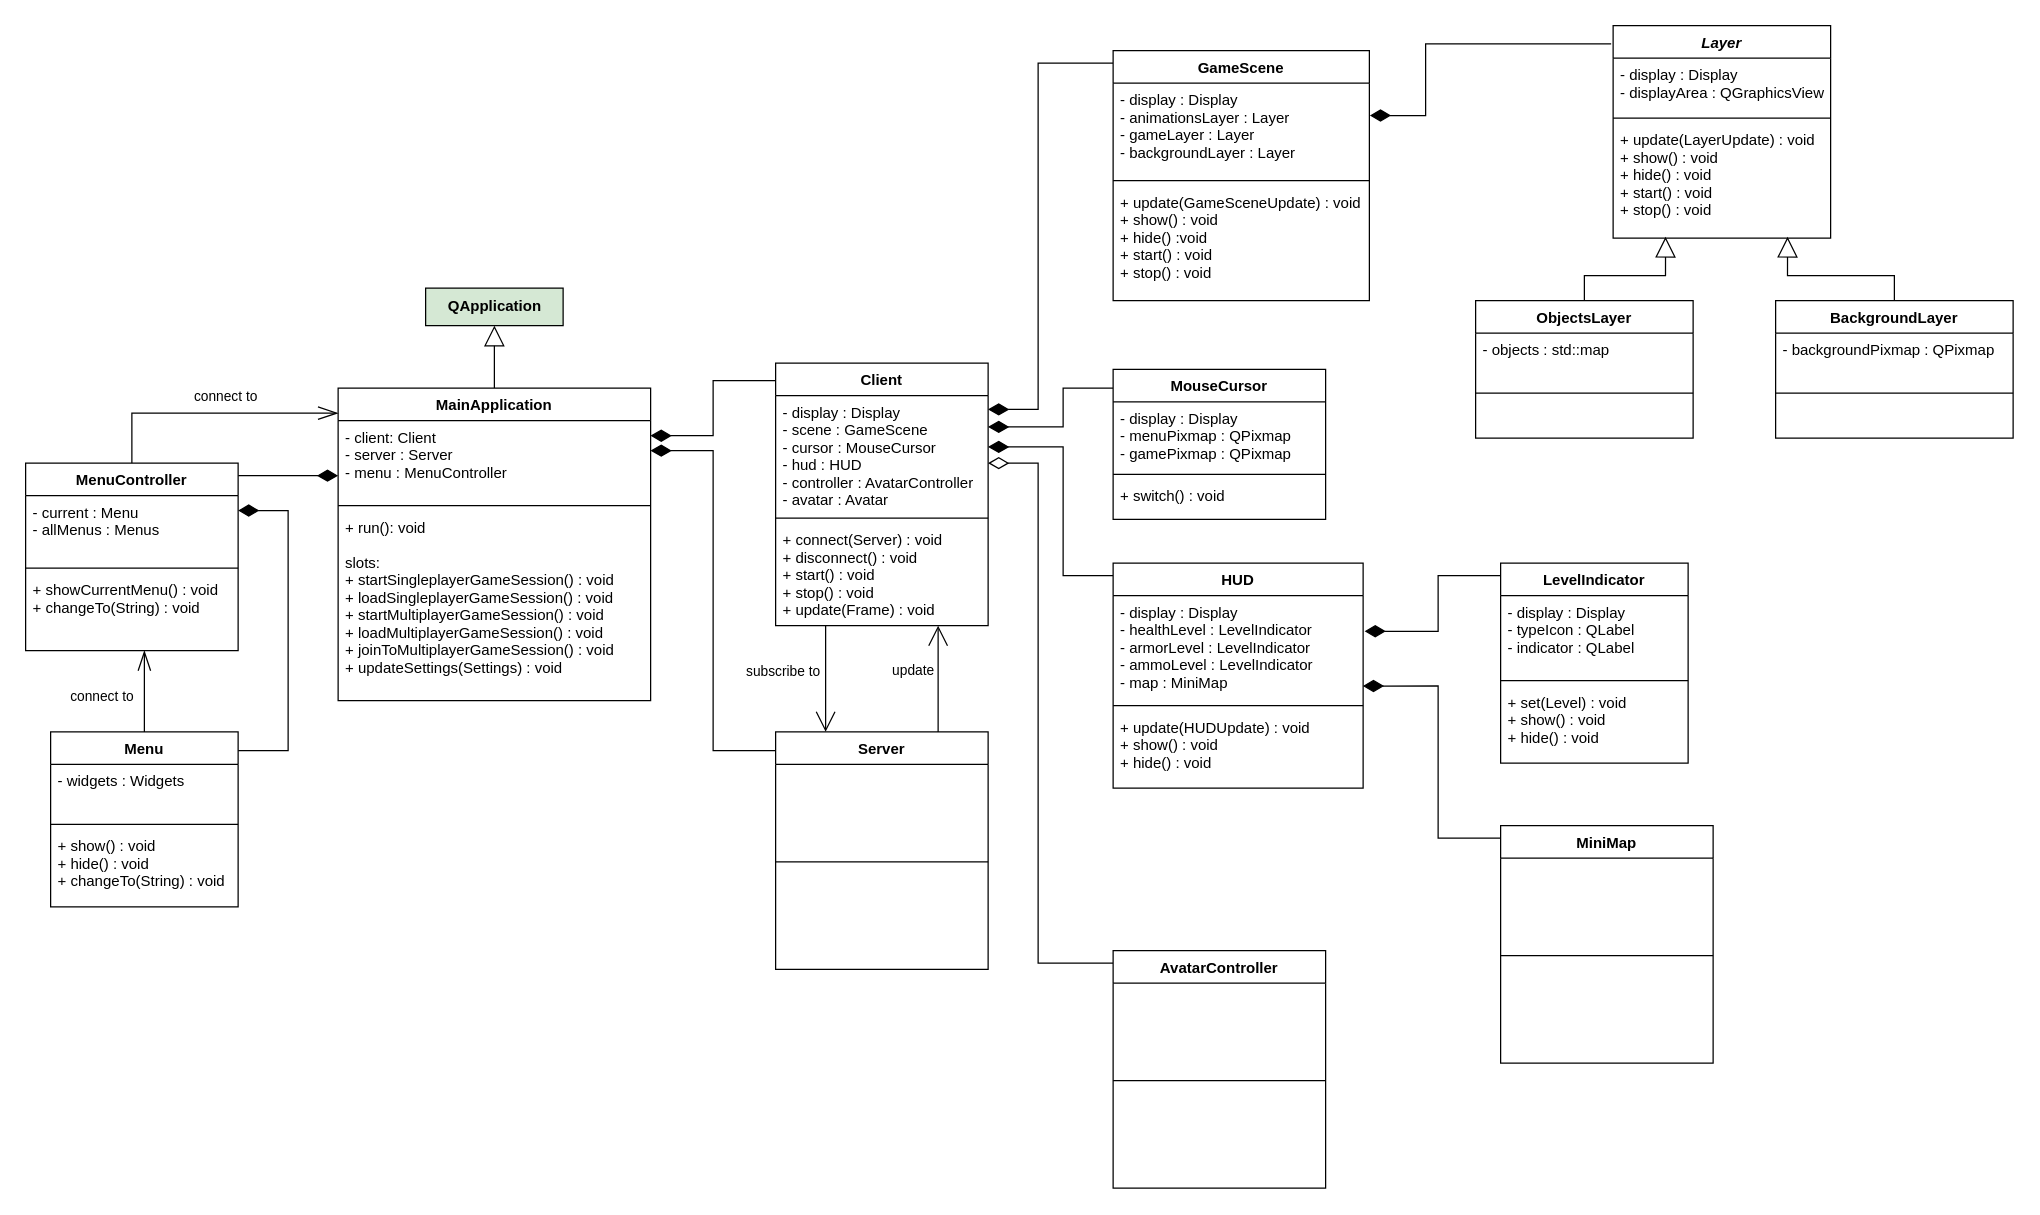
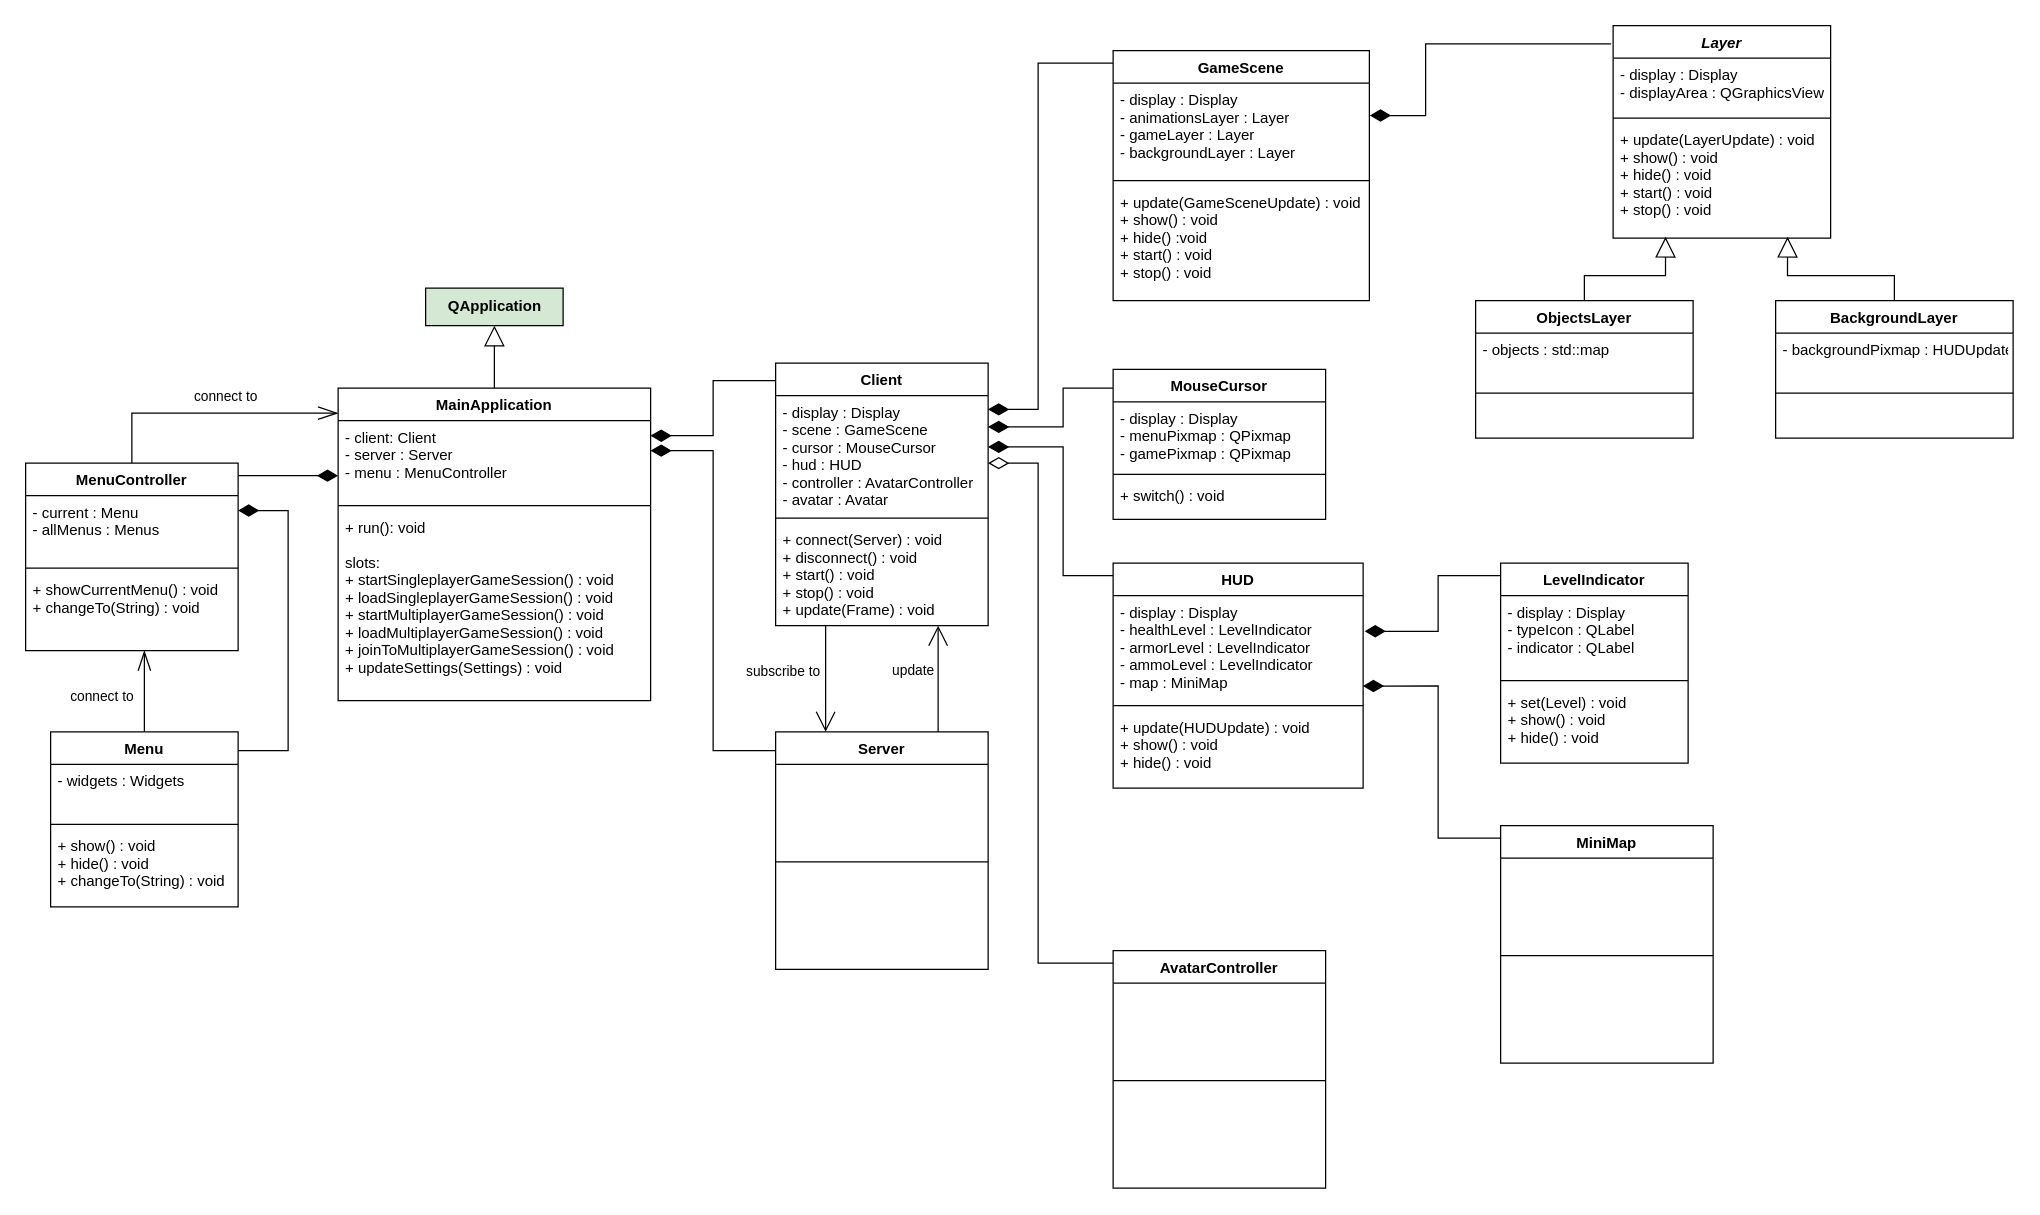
(1888, 350) -> (1899, 350)
